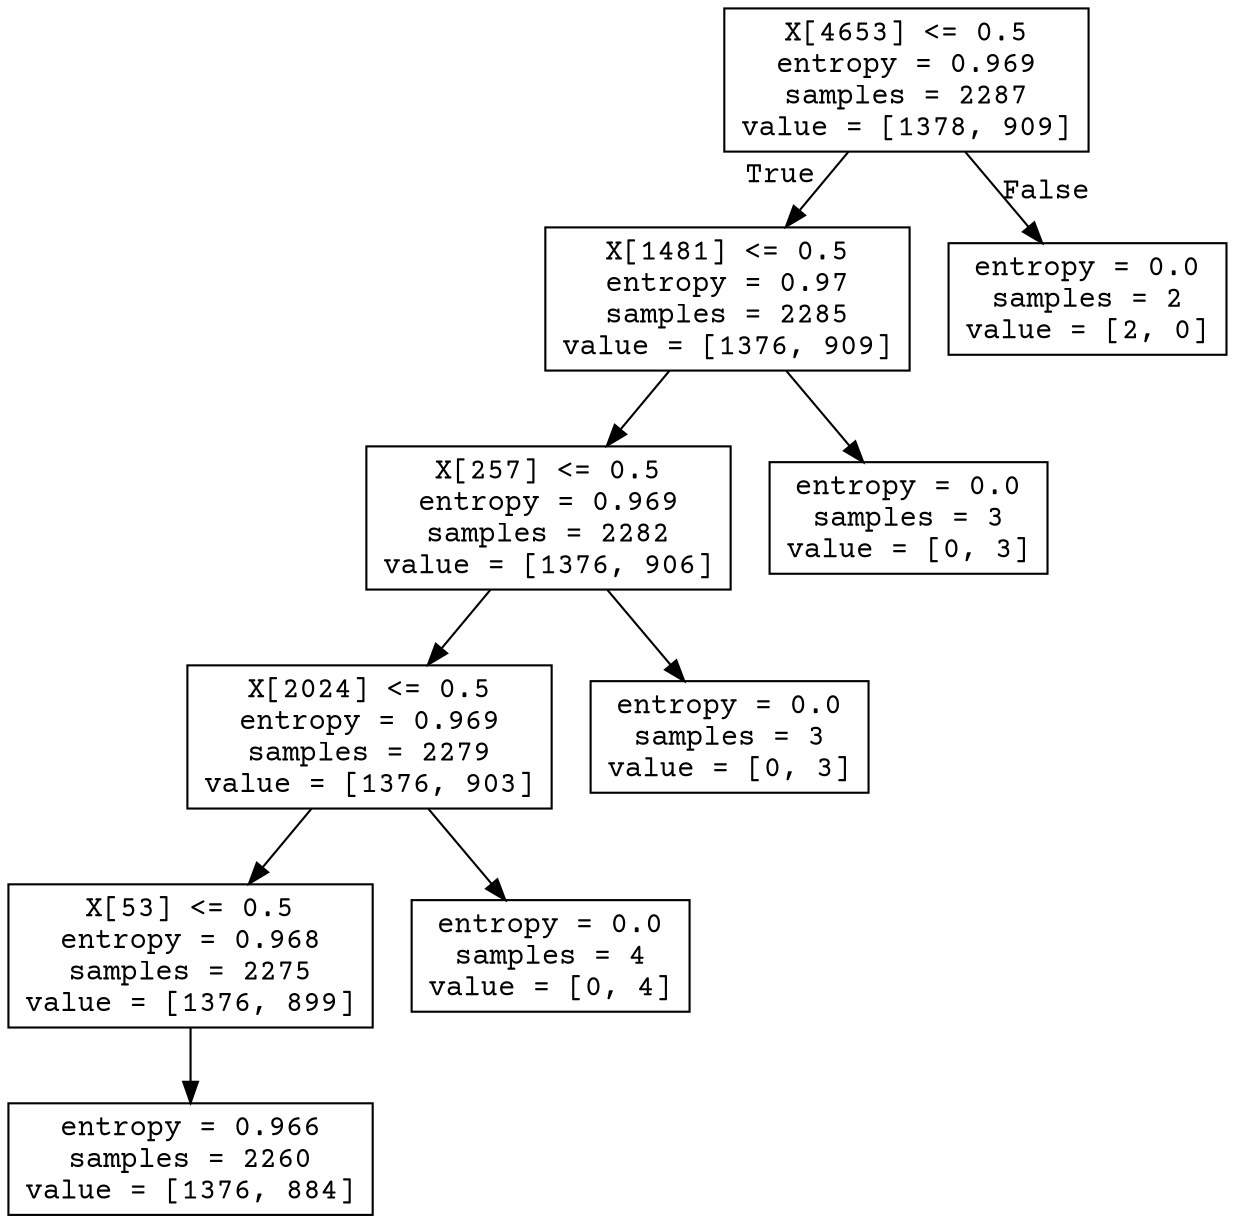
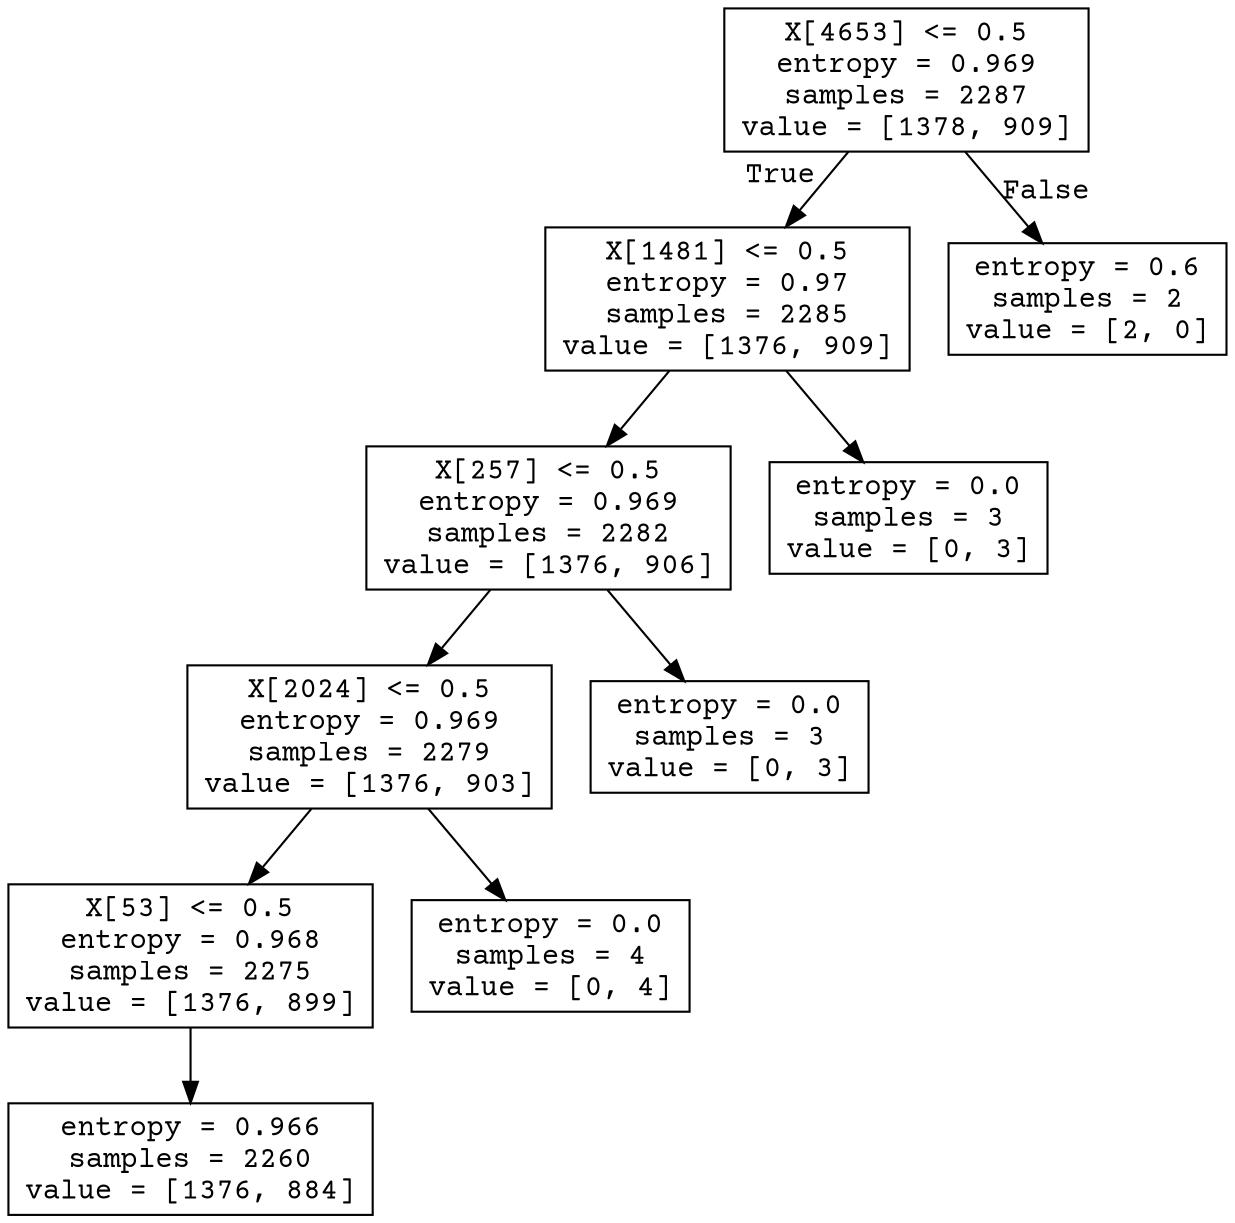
(1088, 299) -> (1088, 299)
